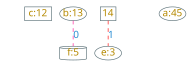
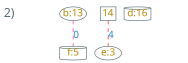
none -> (9, 14)
(38, 14) -> none
none -> (138, 14)
(172, 14) -> none
(111, 36) -> (111, 36)
